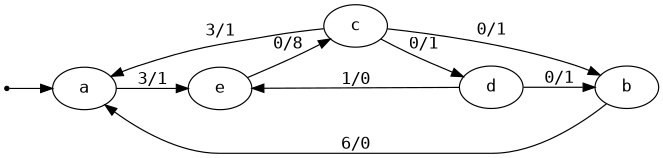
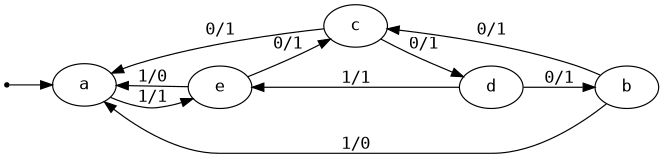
(220, 31) -> (220, 30)
(288, 44) -> (288, 44)
(489, 44) -> (501, 46)
(152, 80) -> (152, 97)
(356, 80) -> (356, 78)
none -> (158, 86)
(356, 144) -> (356, 144)
